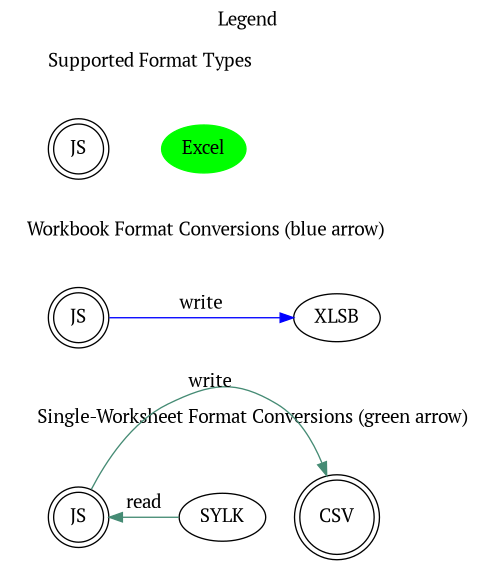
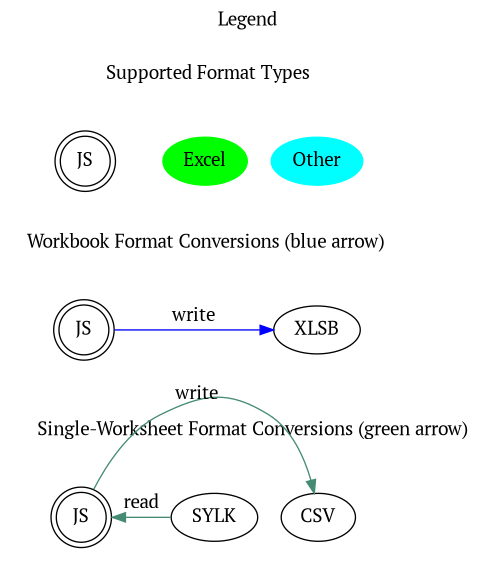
none -> (317, 161)
(337, 517) -> (318, 517)
